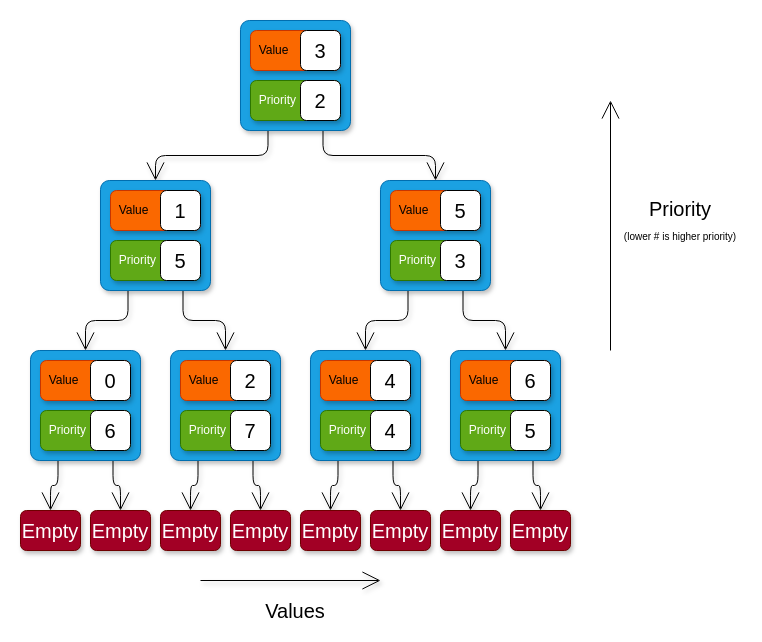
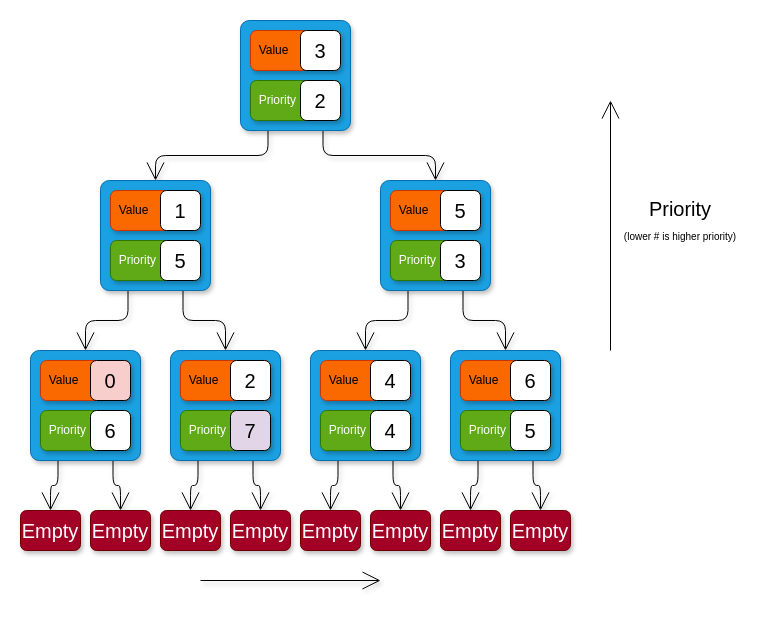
(111, 381) -> (111, 381)
(251, 431) -> (251, 431)
(296, 611) -> none
